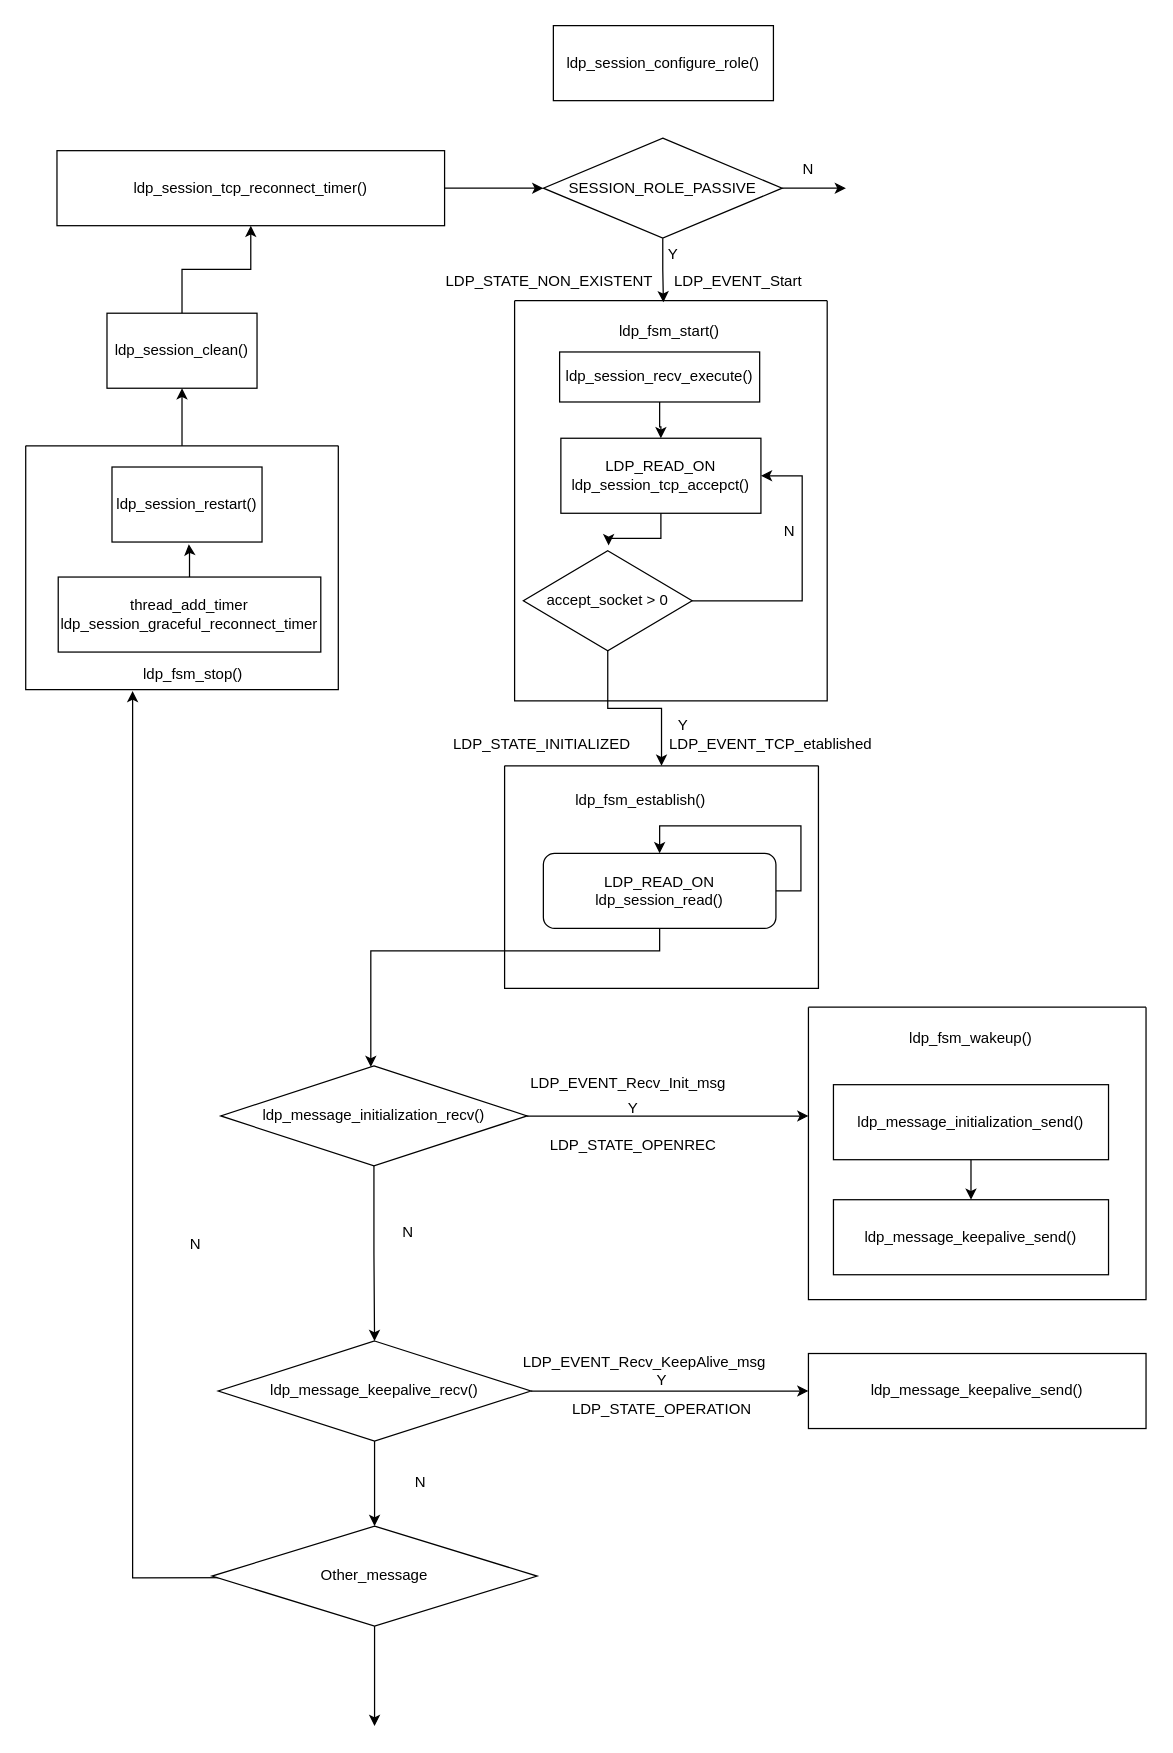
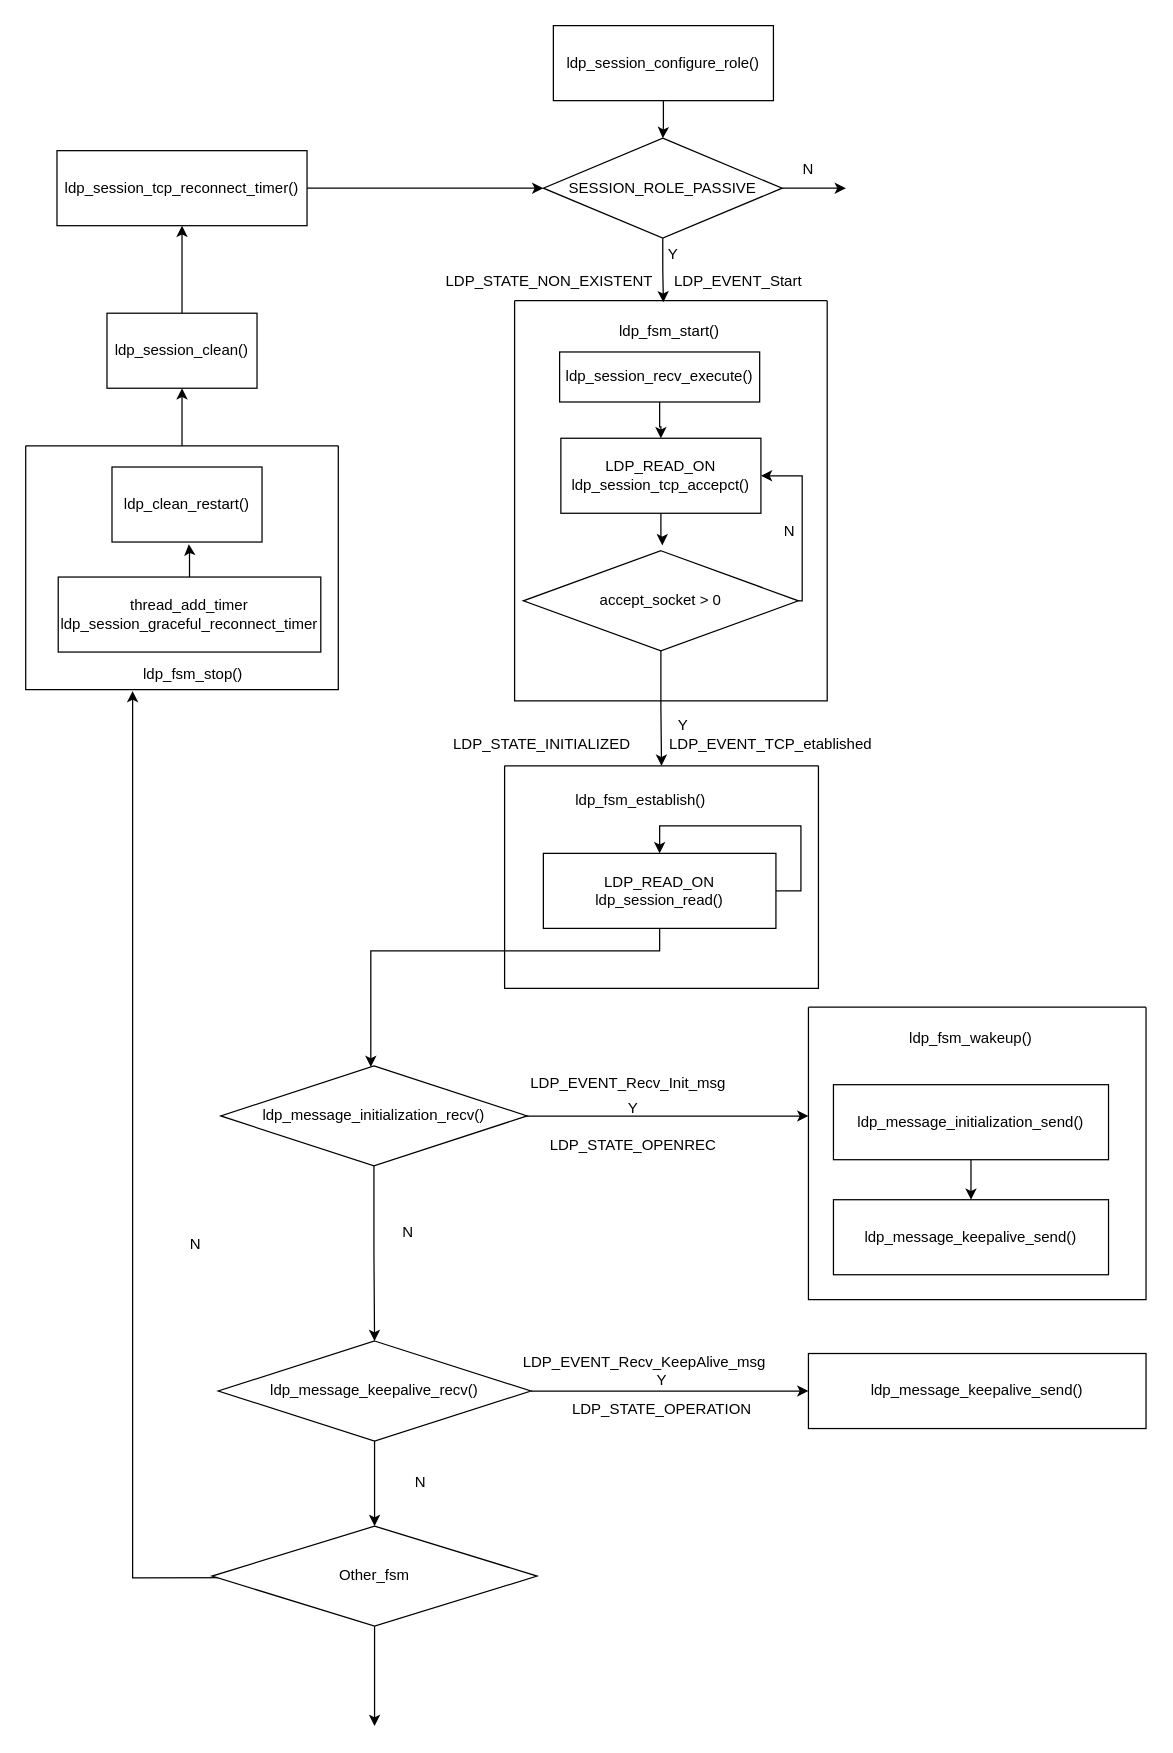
none -> (663, 115)
(251, 188) -> (182, 188)
(187, 504) -> (187, 504)
(608, 601) -> (661, 601)
(659, 891) -> (659, 891)
(374, 1576) -> (374, 1576)
